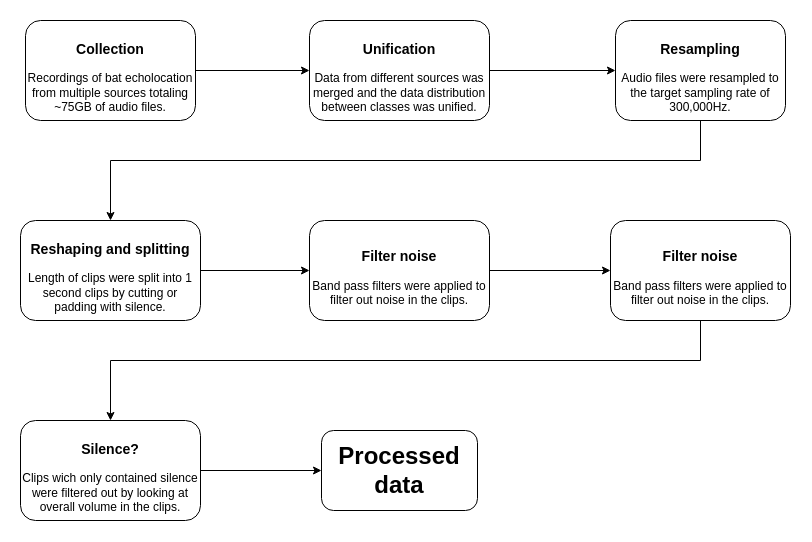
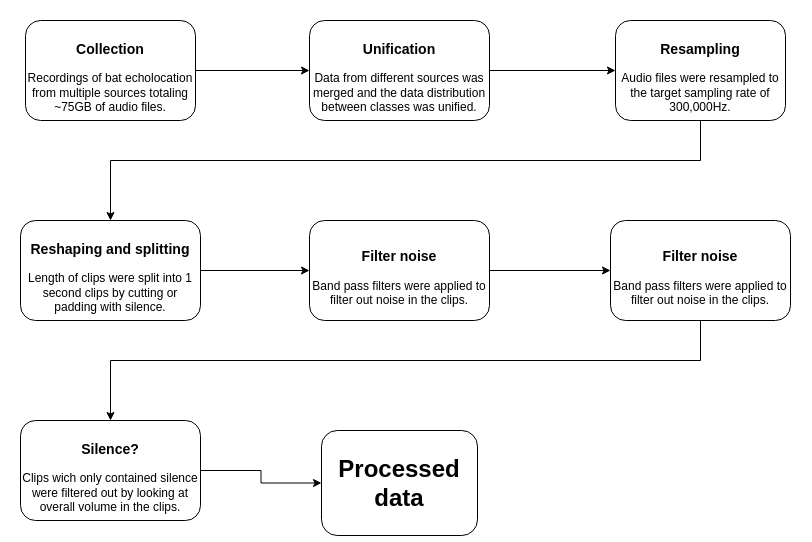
(400, 471) -> (400, 483)
